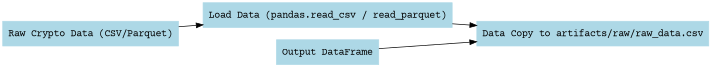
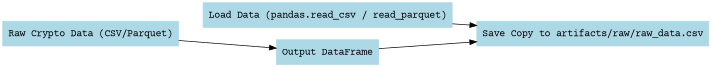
(187, 26) -> (224, 44)
(593, 34) -> (593, 34)
